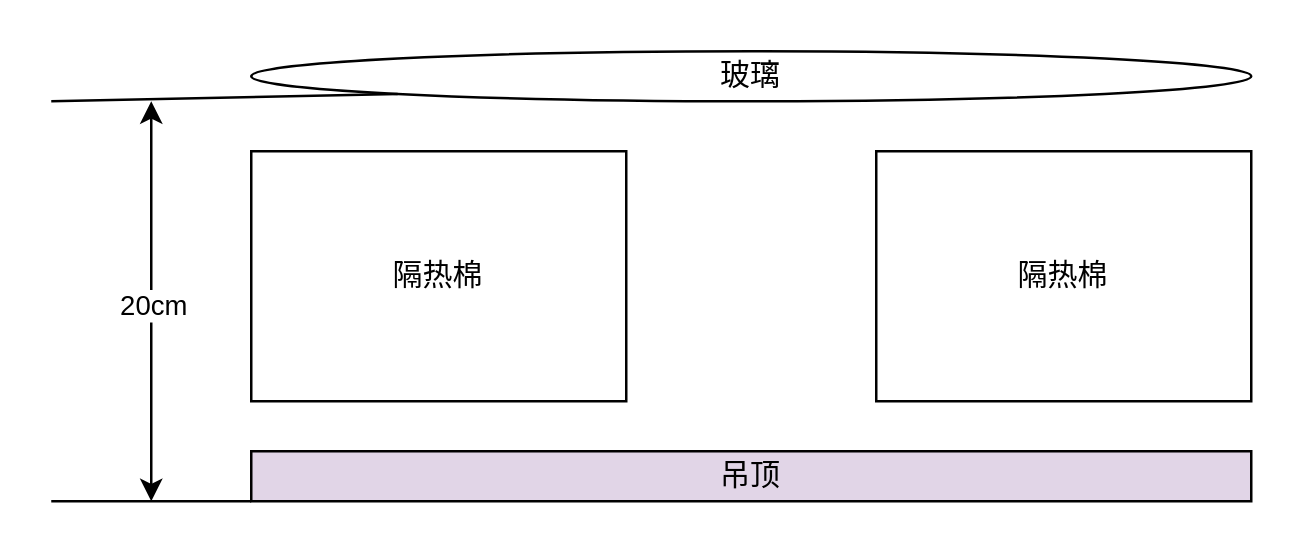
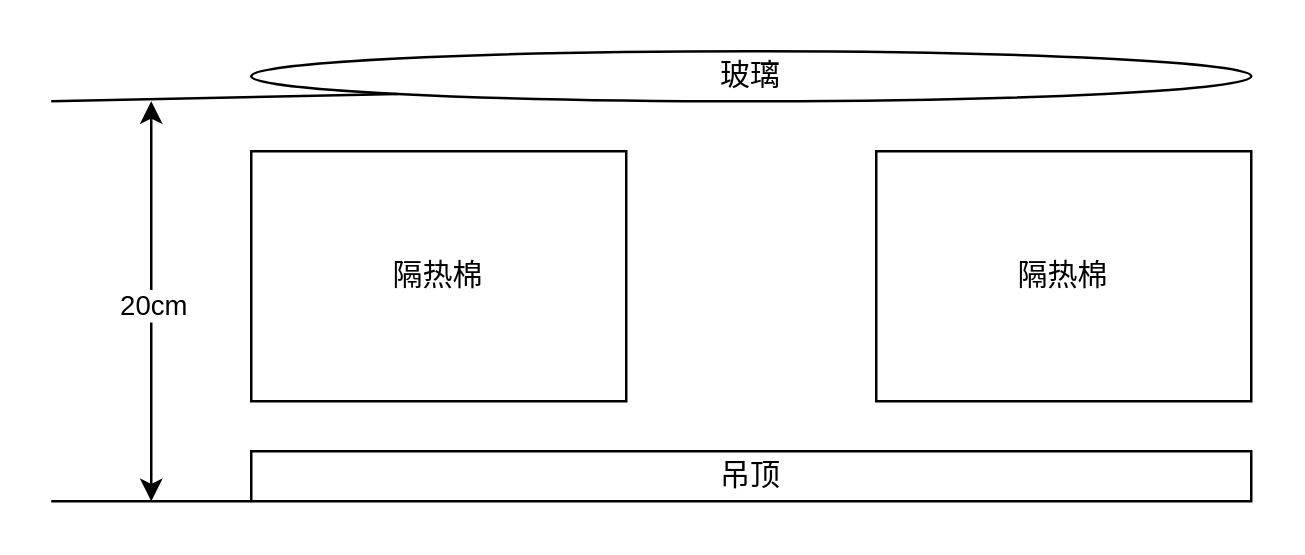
(751, 476) -> (751, 476)
